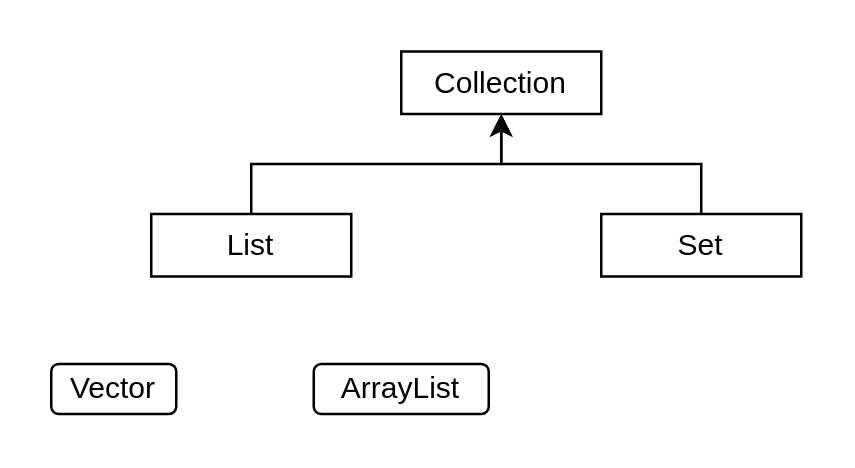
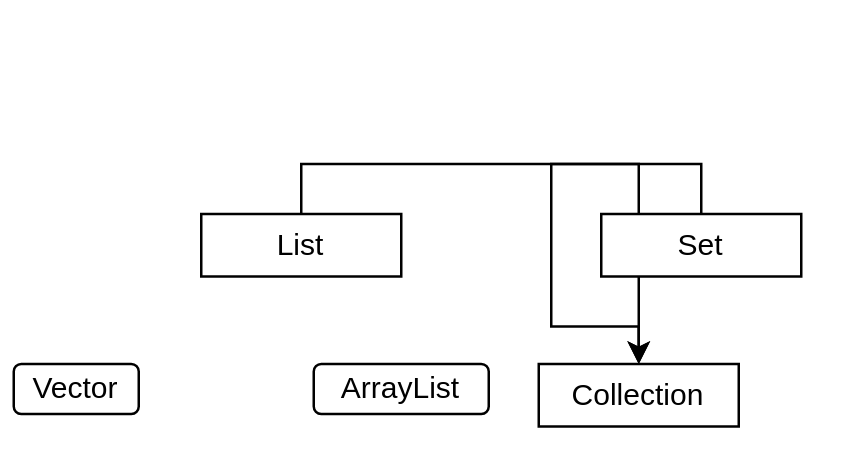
(501, 83) -> (639, 395)
(251, 245) -> (301, 245)
(114, 389) -> (76, 389)
